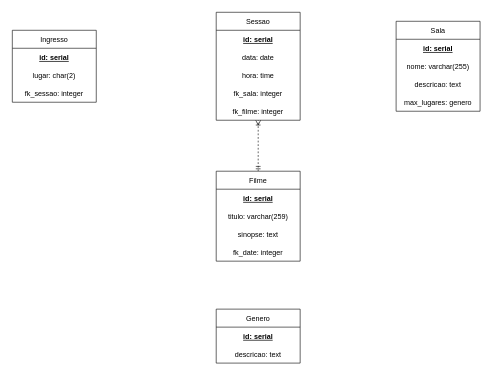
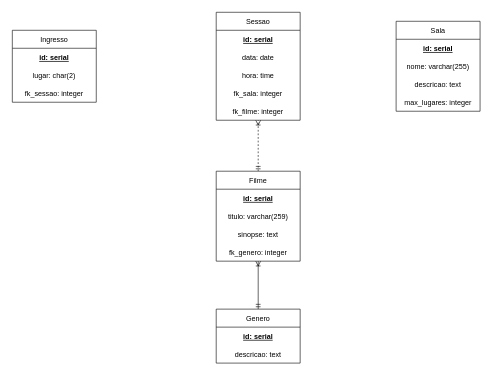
(438, 103) -> (438, 103)
(258, 253) -> (258, 253)
none -> (258, 305)
